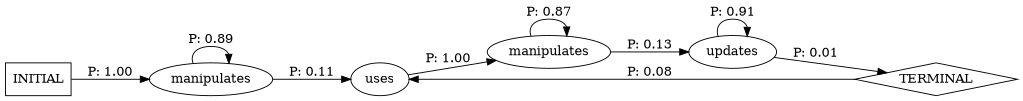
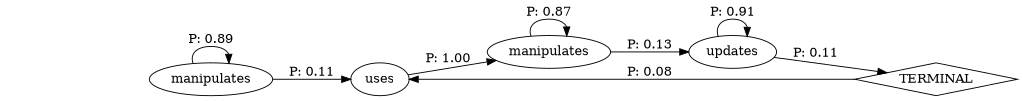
(816, 53) -> (816, 53)
(38, 79) -> none
